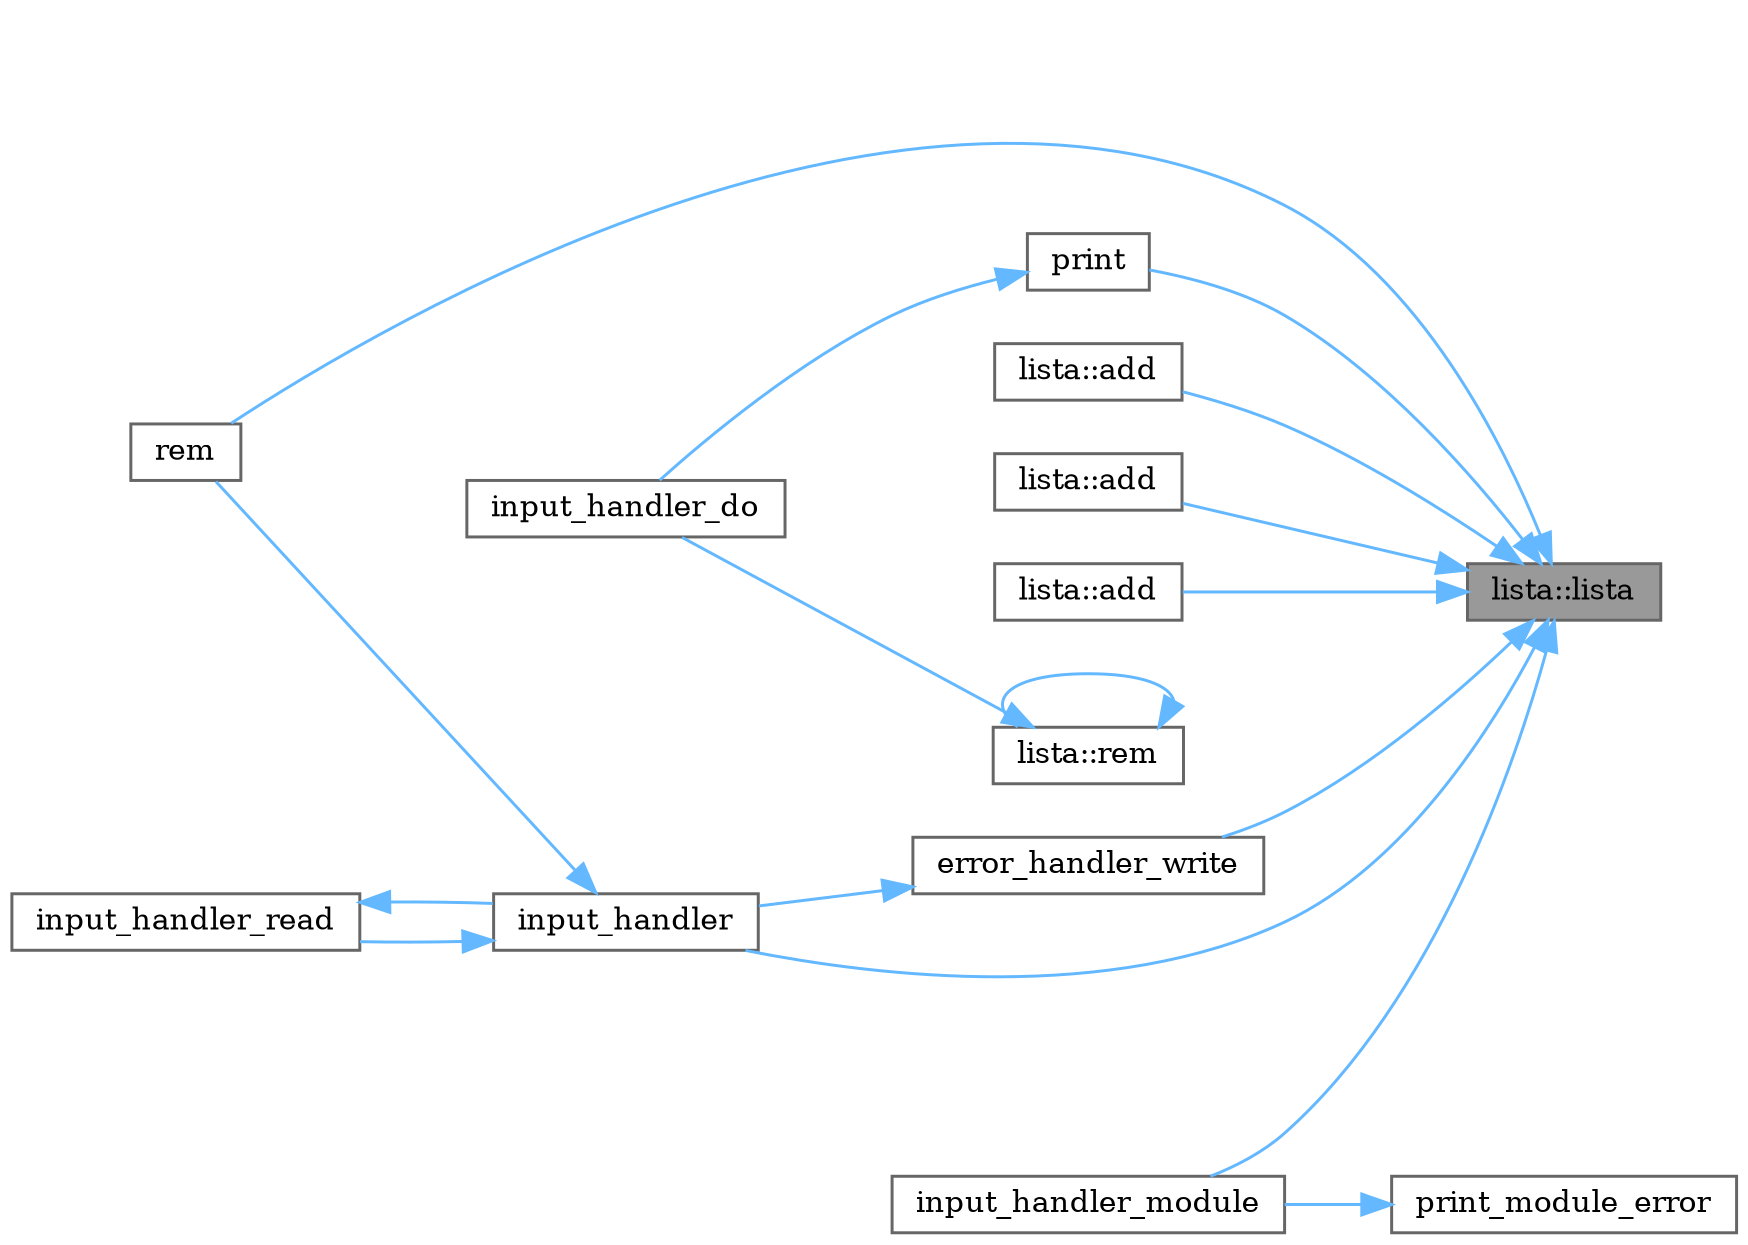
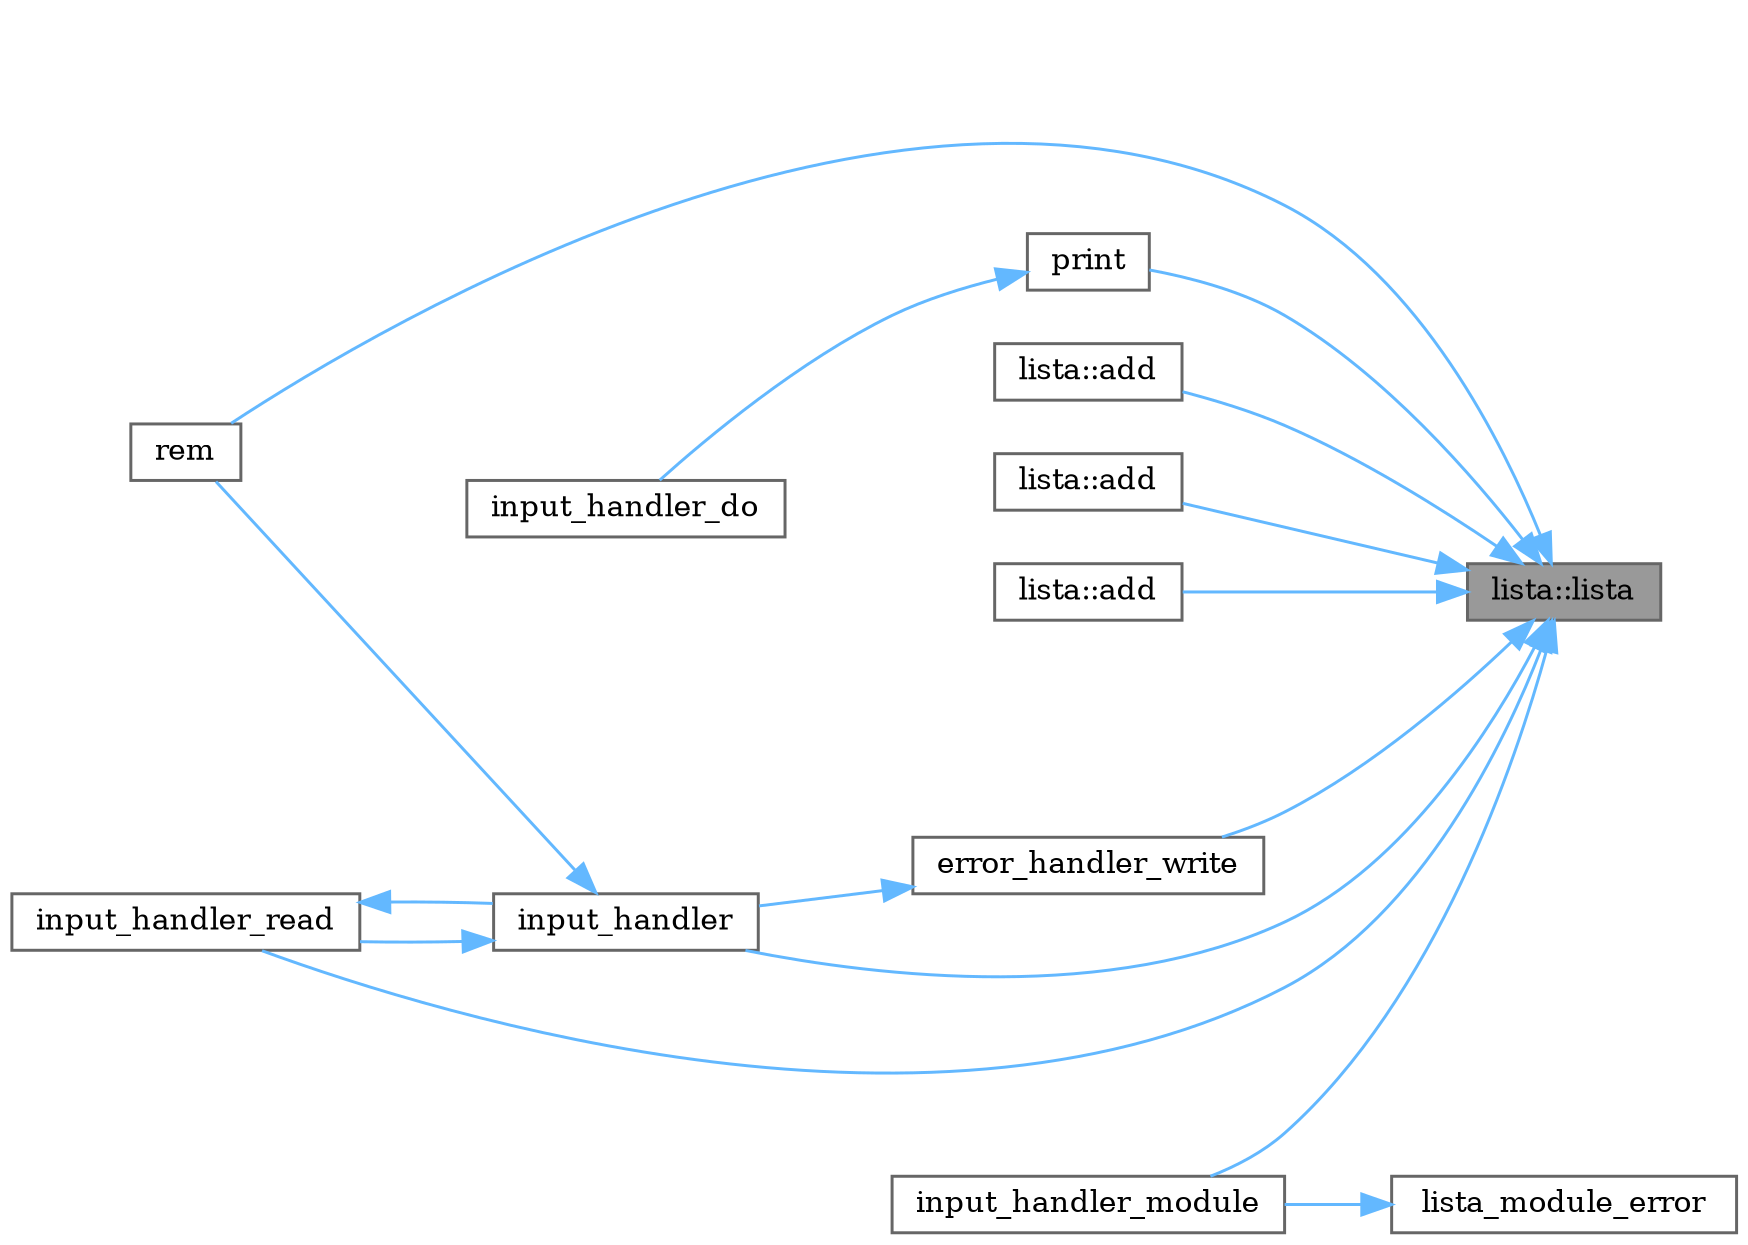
(1088, 756) -> none
none -> (988, 1068)
(1564, 1205) -> (1564, 1205)
